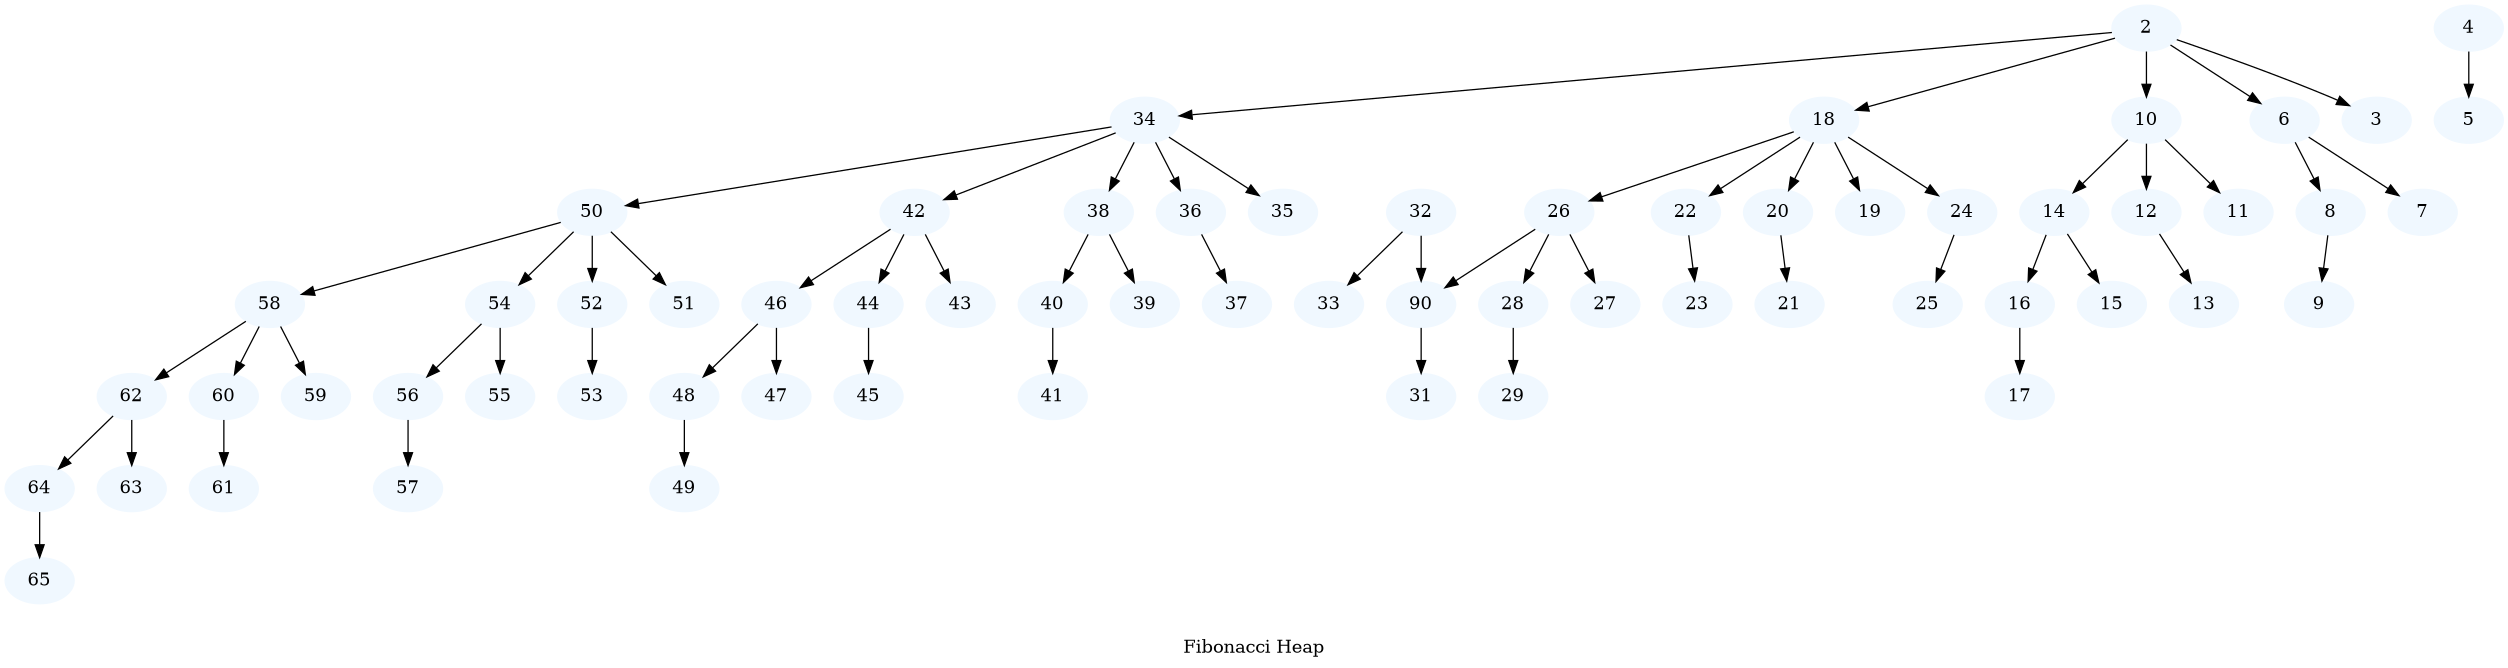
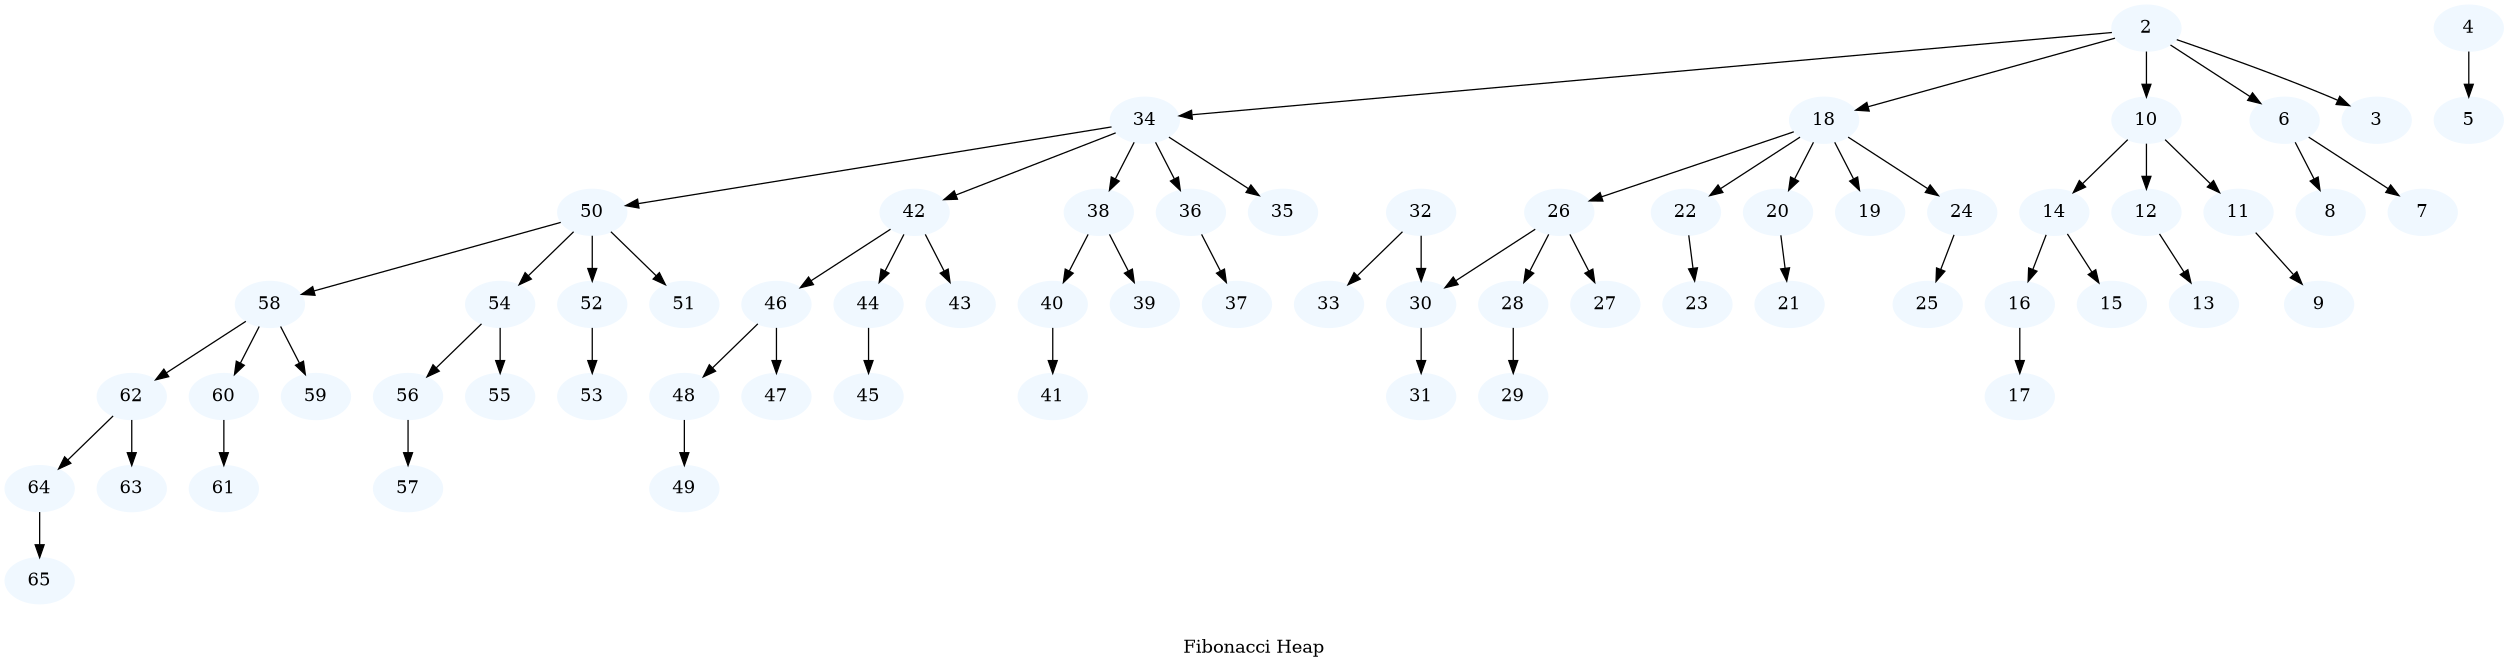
(2326, 252) -> (2274, 253)
(1421, 304) -> (1421, 304)
